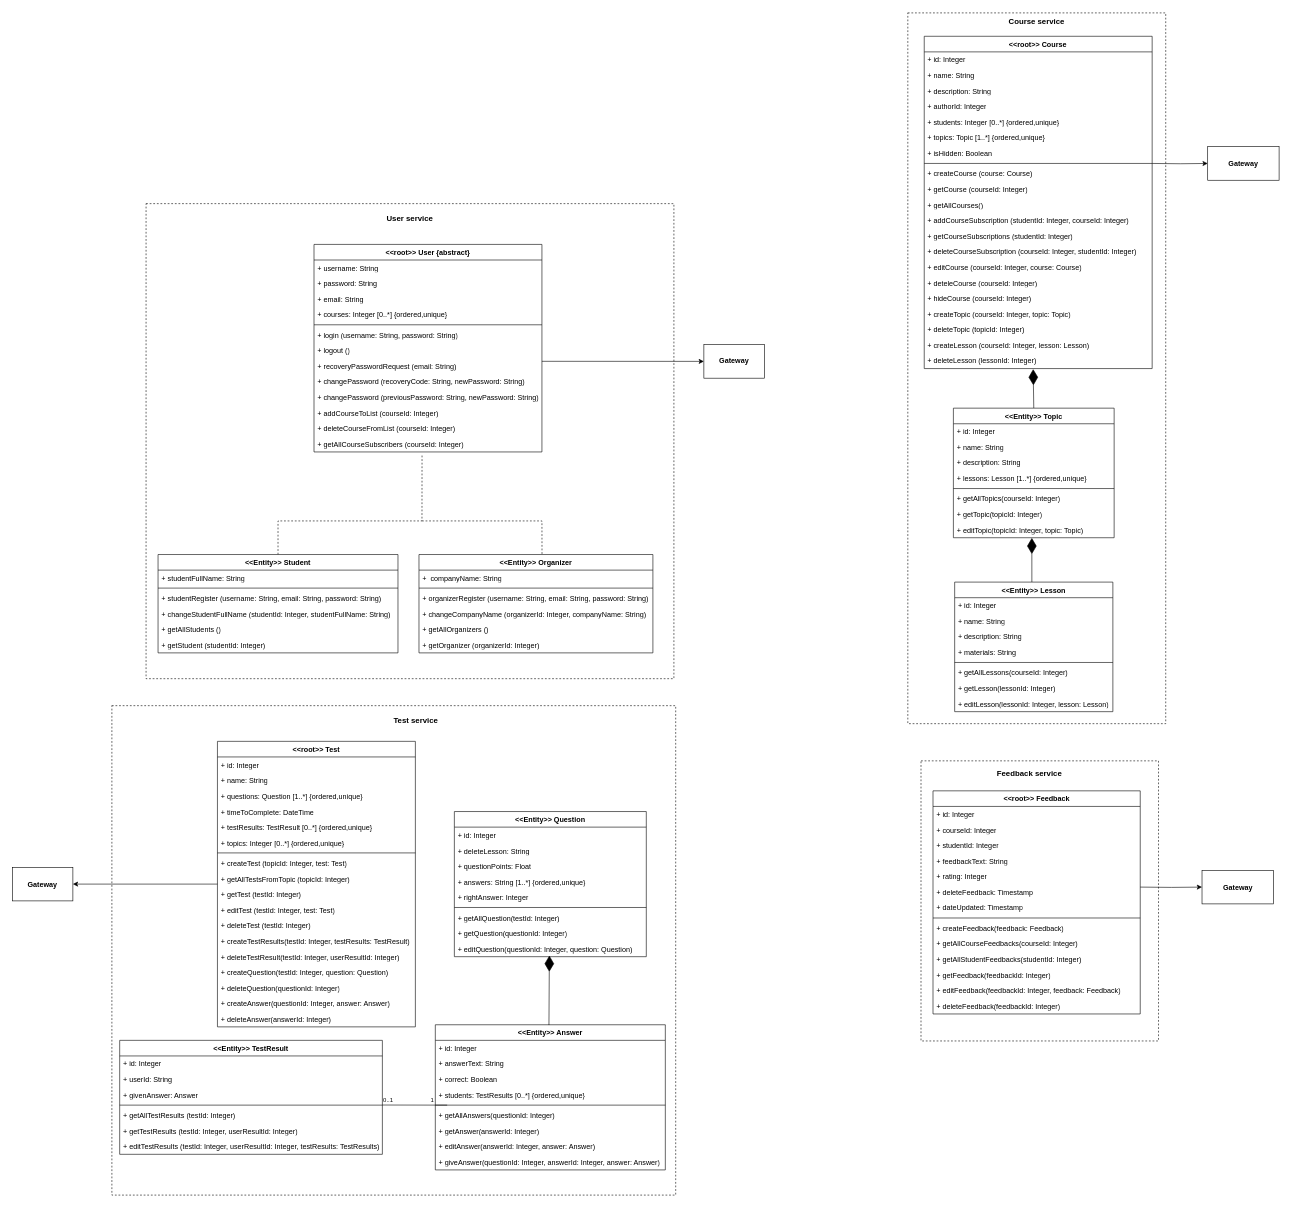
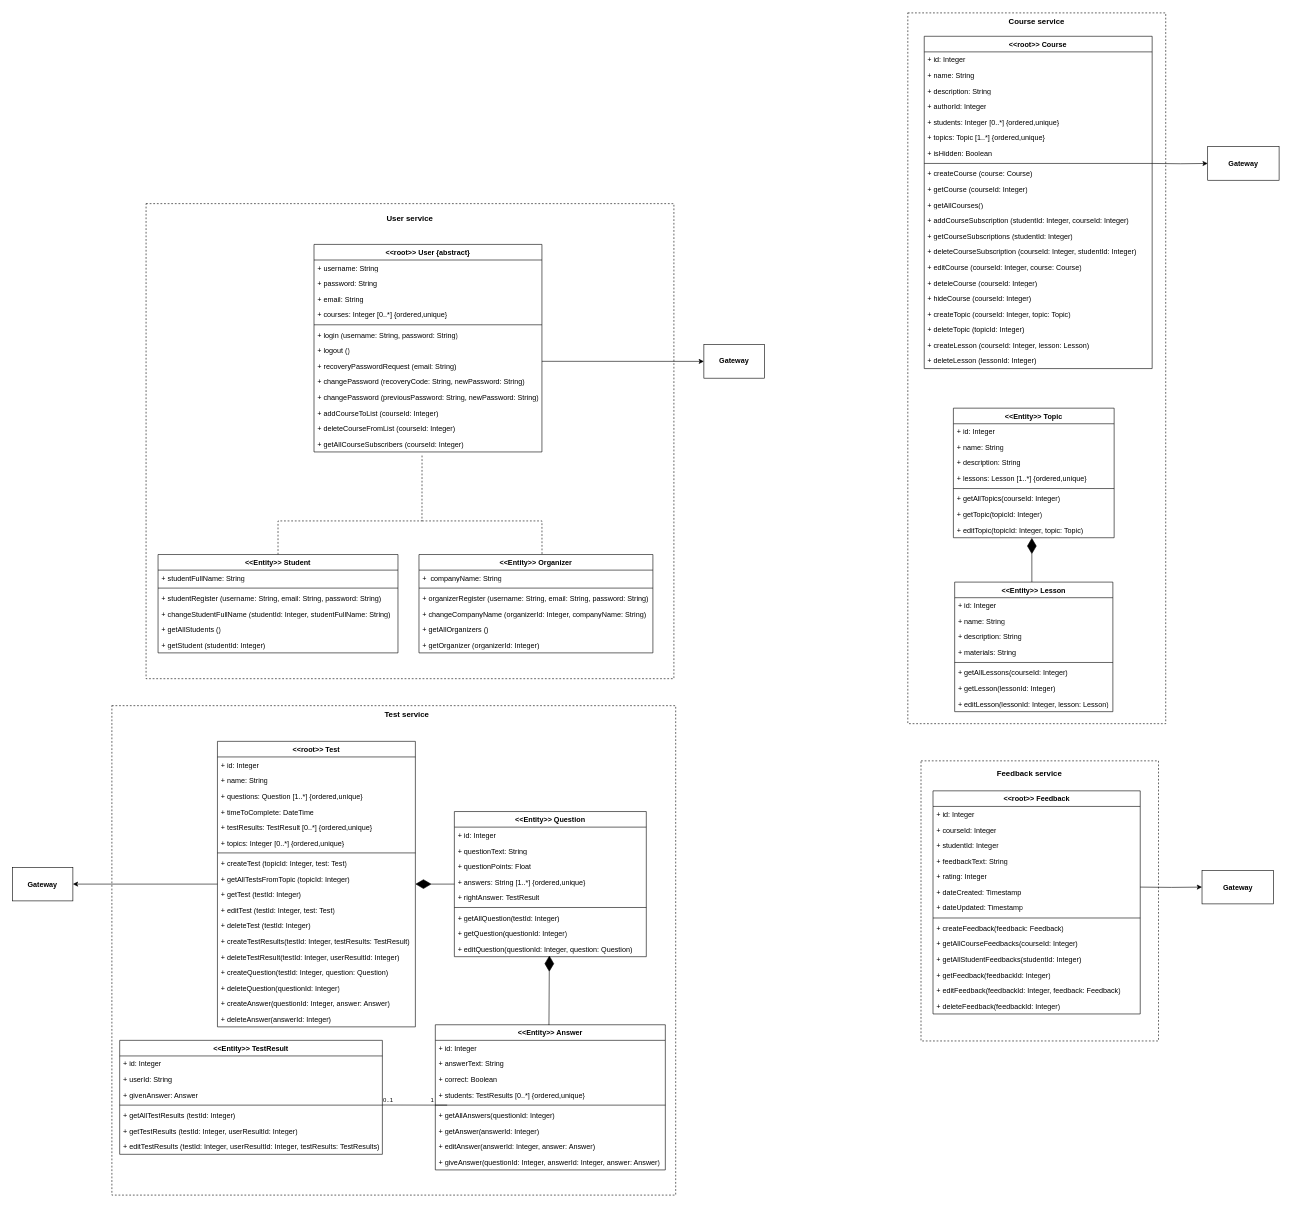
(1034, 394) -> none
(416, 721) -> (407, 715)
(498, 852) -> (498, 852)
none -> (432, 884)
(987, 893) -> (982, 893)
(499, 899) -> (504, 899)
